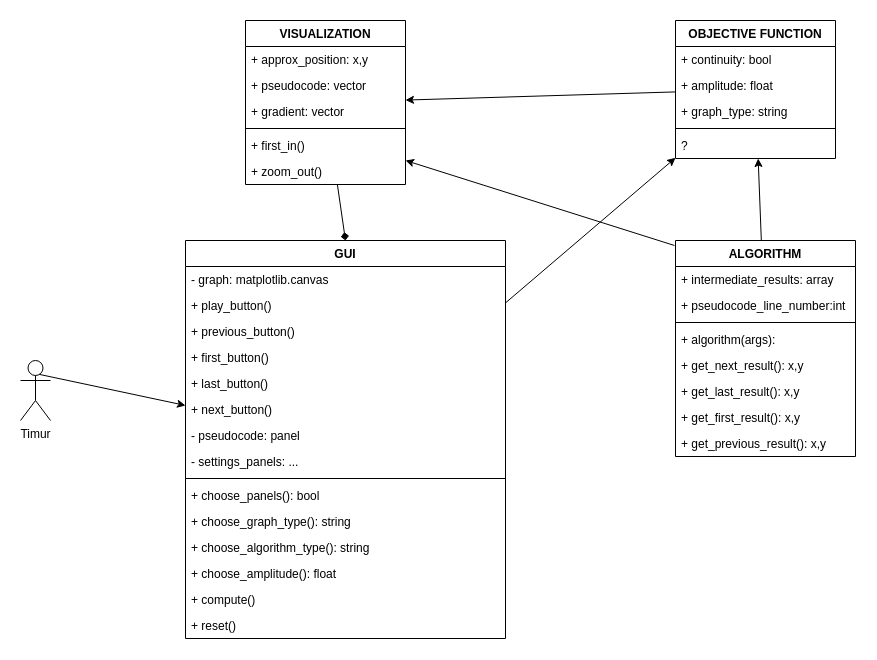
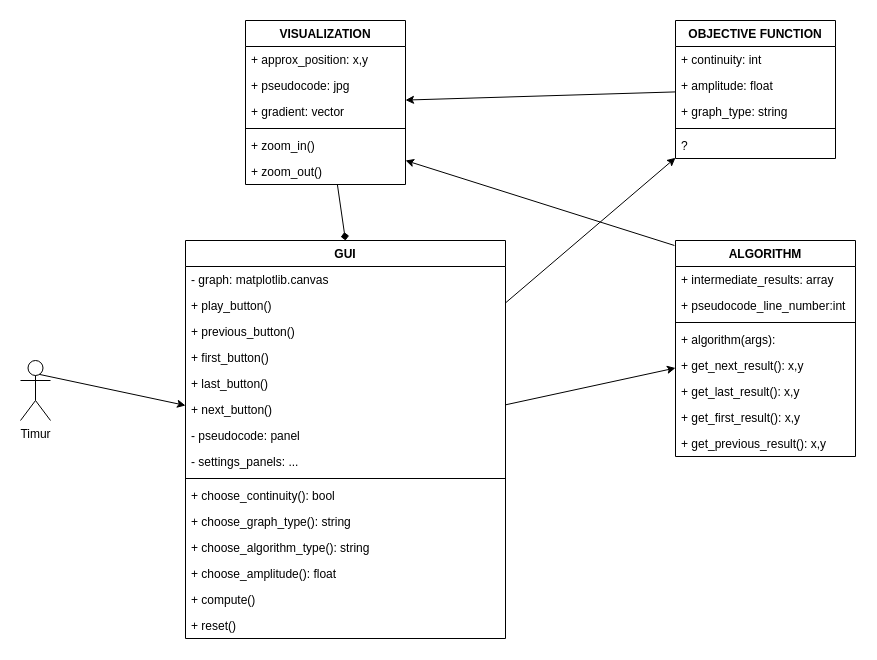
(732, 60) -> (729, 60)
(314, 86) -> (303, 86)
(287, 146) -> (285, 146)
(760, 203) -> none
none -> (588, 387)
(260, 496) -> (272, 496)
